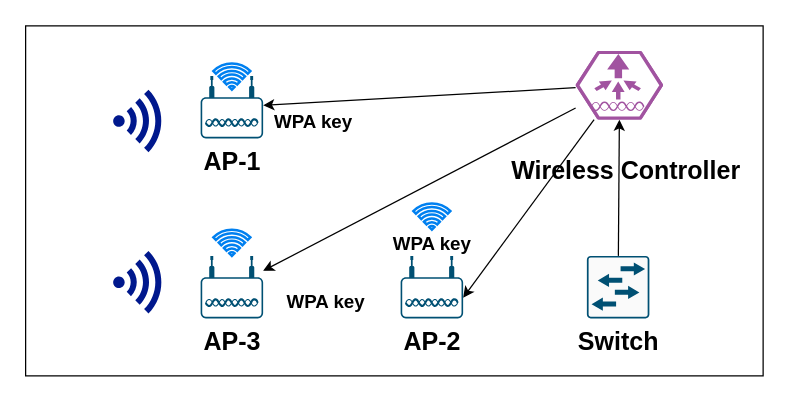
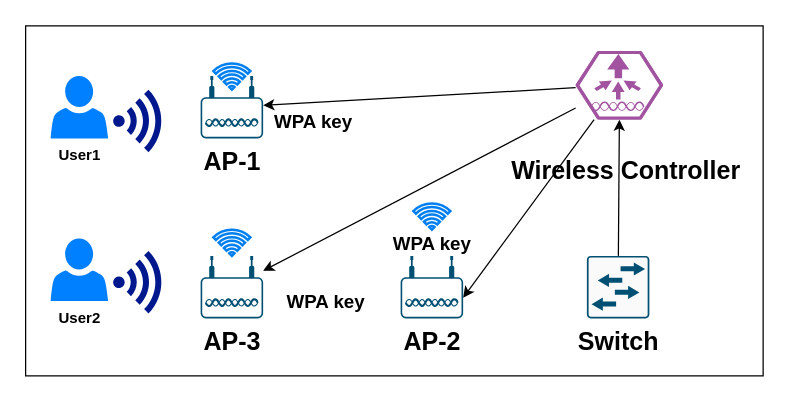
none -> (79, 107)
none -> (79, 269)
